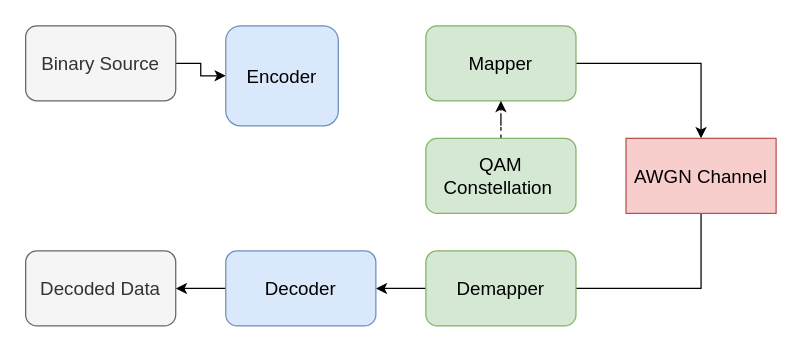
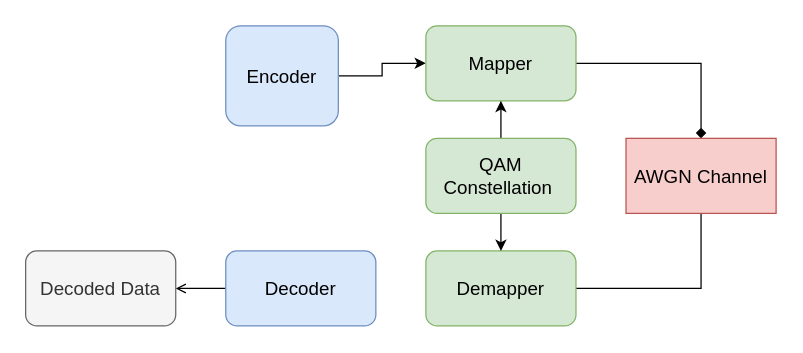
(101, 63) -> none
(201, 65) -> none
none -> (382, 74)
(701, 128) -> (701, 127)
(501, 130) -> (501, 130)
none -> (501, 236)
(185, 288) -> (183, 288)
(405, 288) -> none
